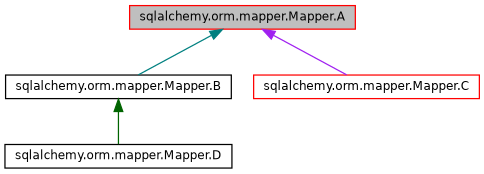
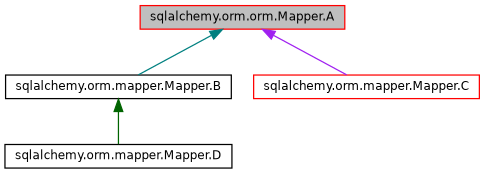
(242, 17) -> (242, 17)
